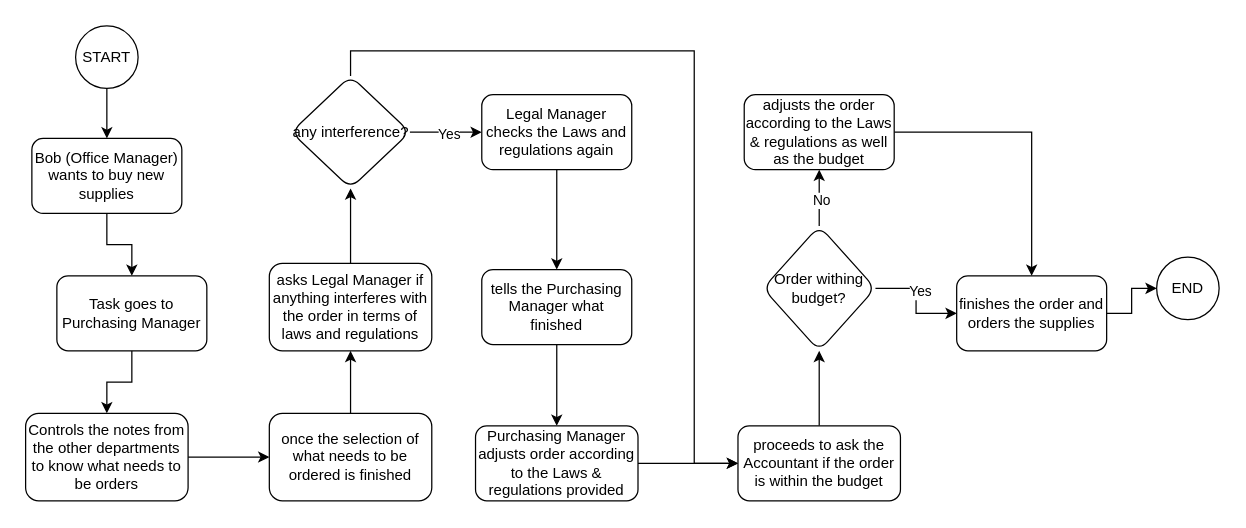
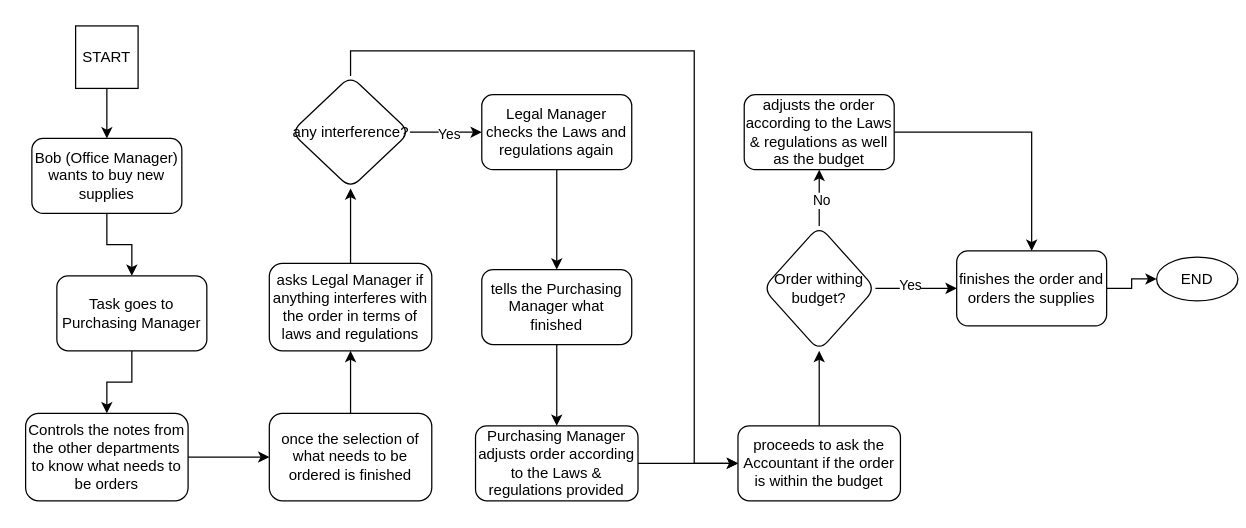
(107, 57) -> (107, 57)
(1188, 288) -> (1198, 279)
(1032, 313) -> (1032, 288)
